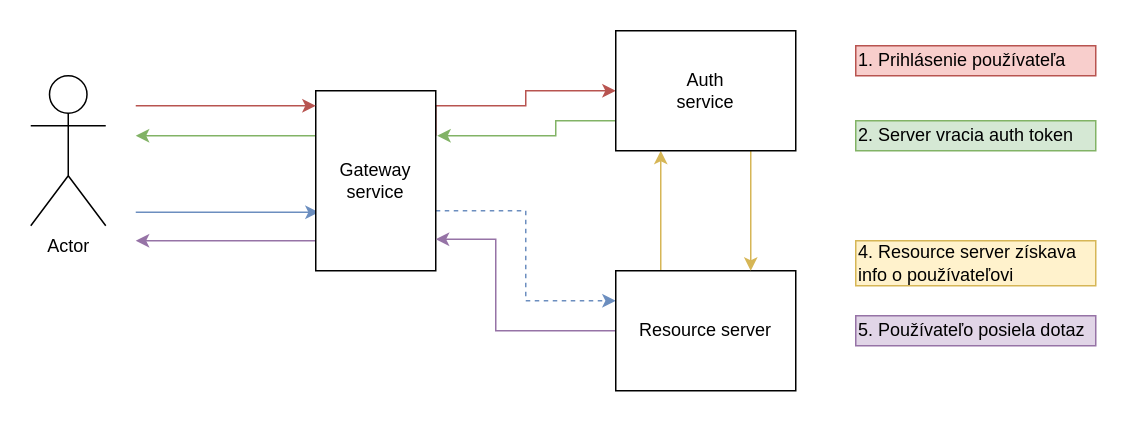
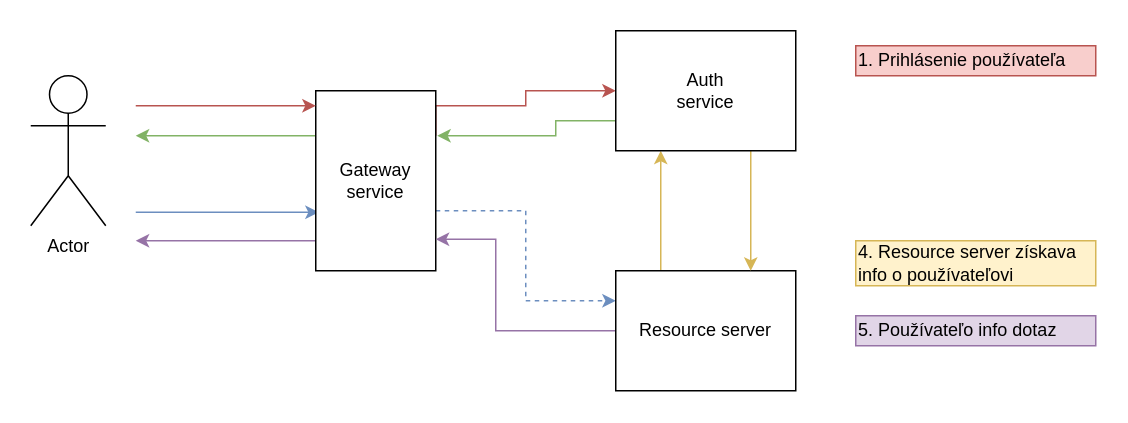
(976, 136) -> none
(977, 331) -> (973, 331)
